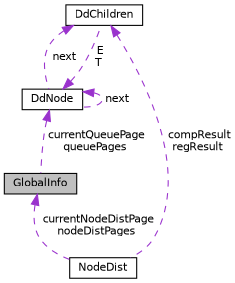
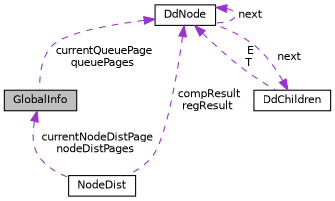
(165, 148) -> (168, 113)
